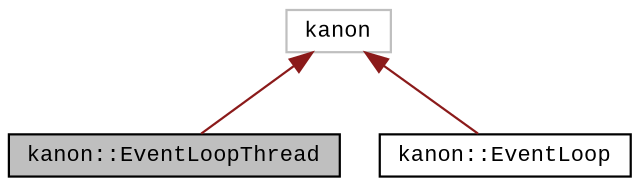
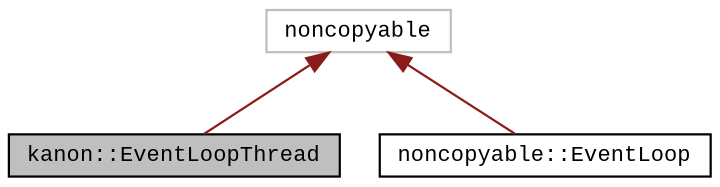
(339, 31) -> (359, 31)
(505, 155) -> (545, 155)
